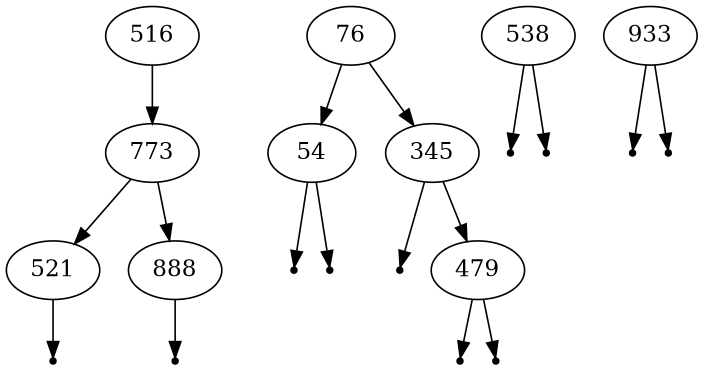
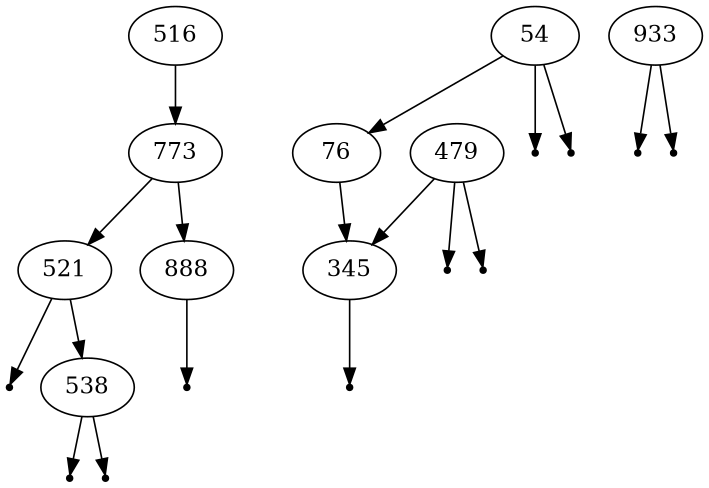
(334, 87) -> (443, 90)
(452, 204) -> (409, 206)
none -> (74, 320)
